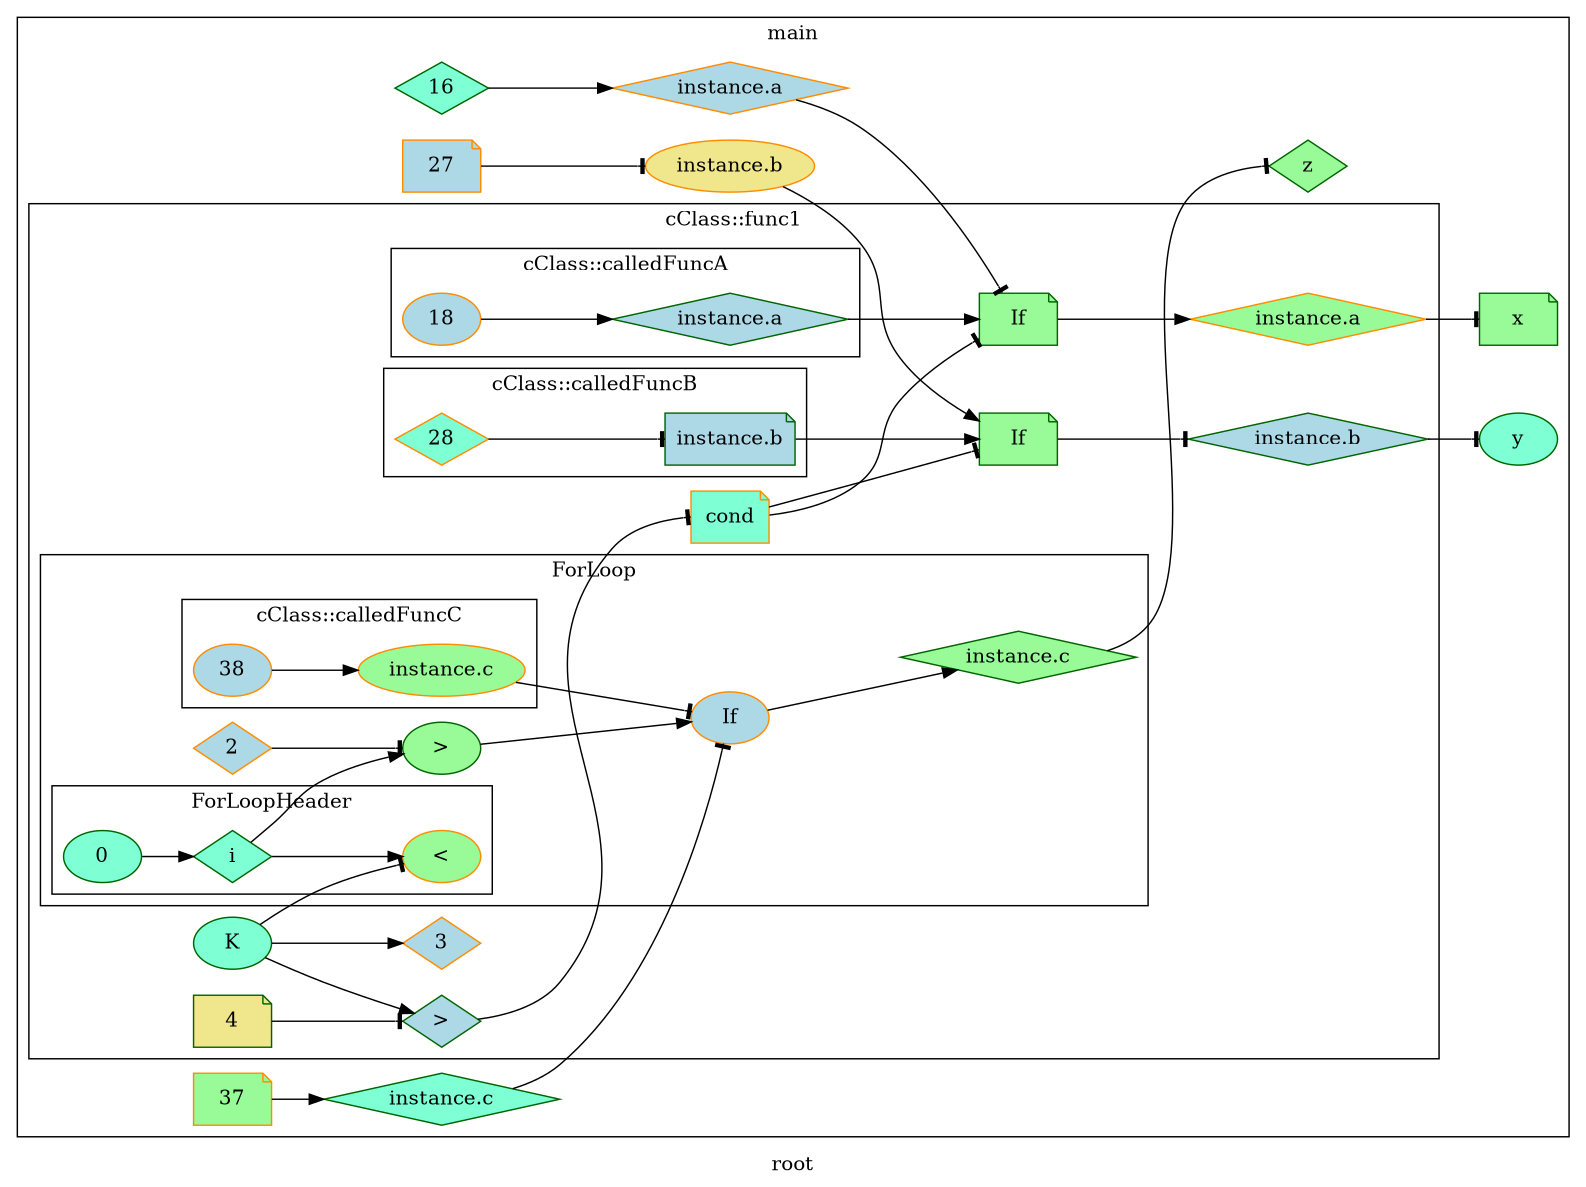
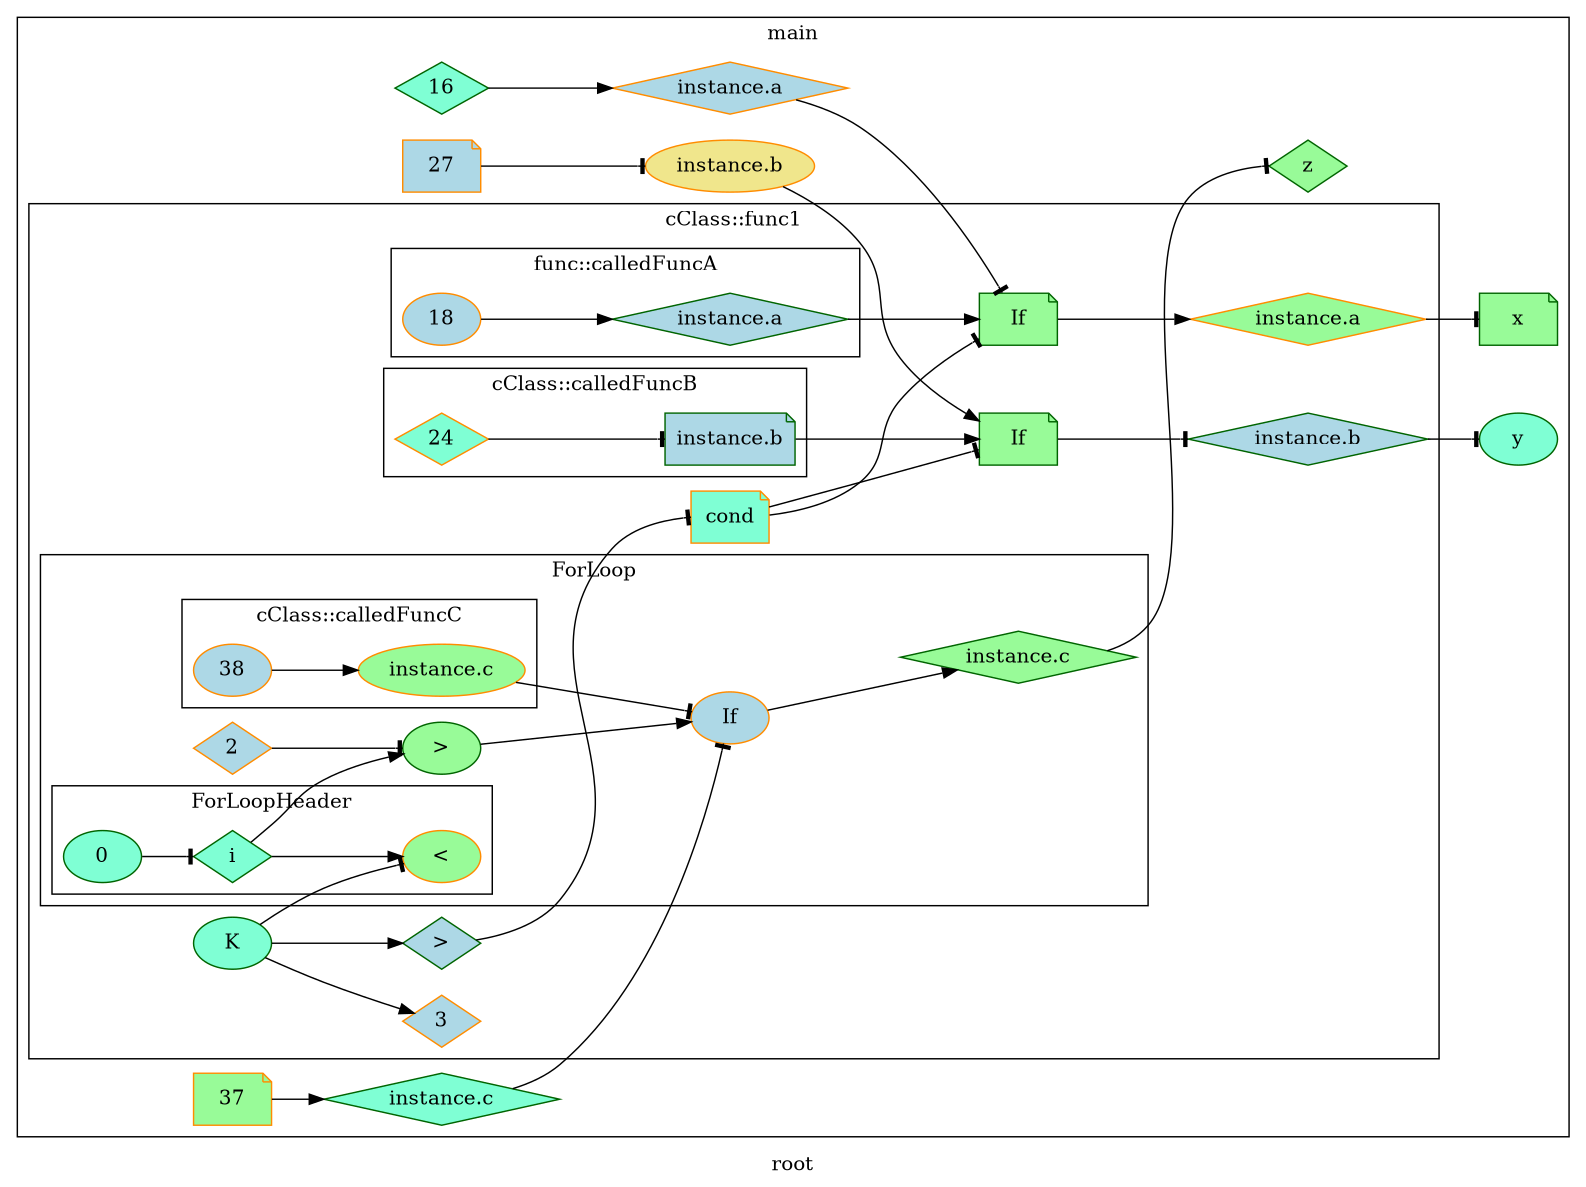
(625, 265) -> (625, 265)
(442, 439) -> (442, 439)
(160, 857) -> (164, 857)
(233, 1021) -> none
